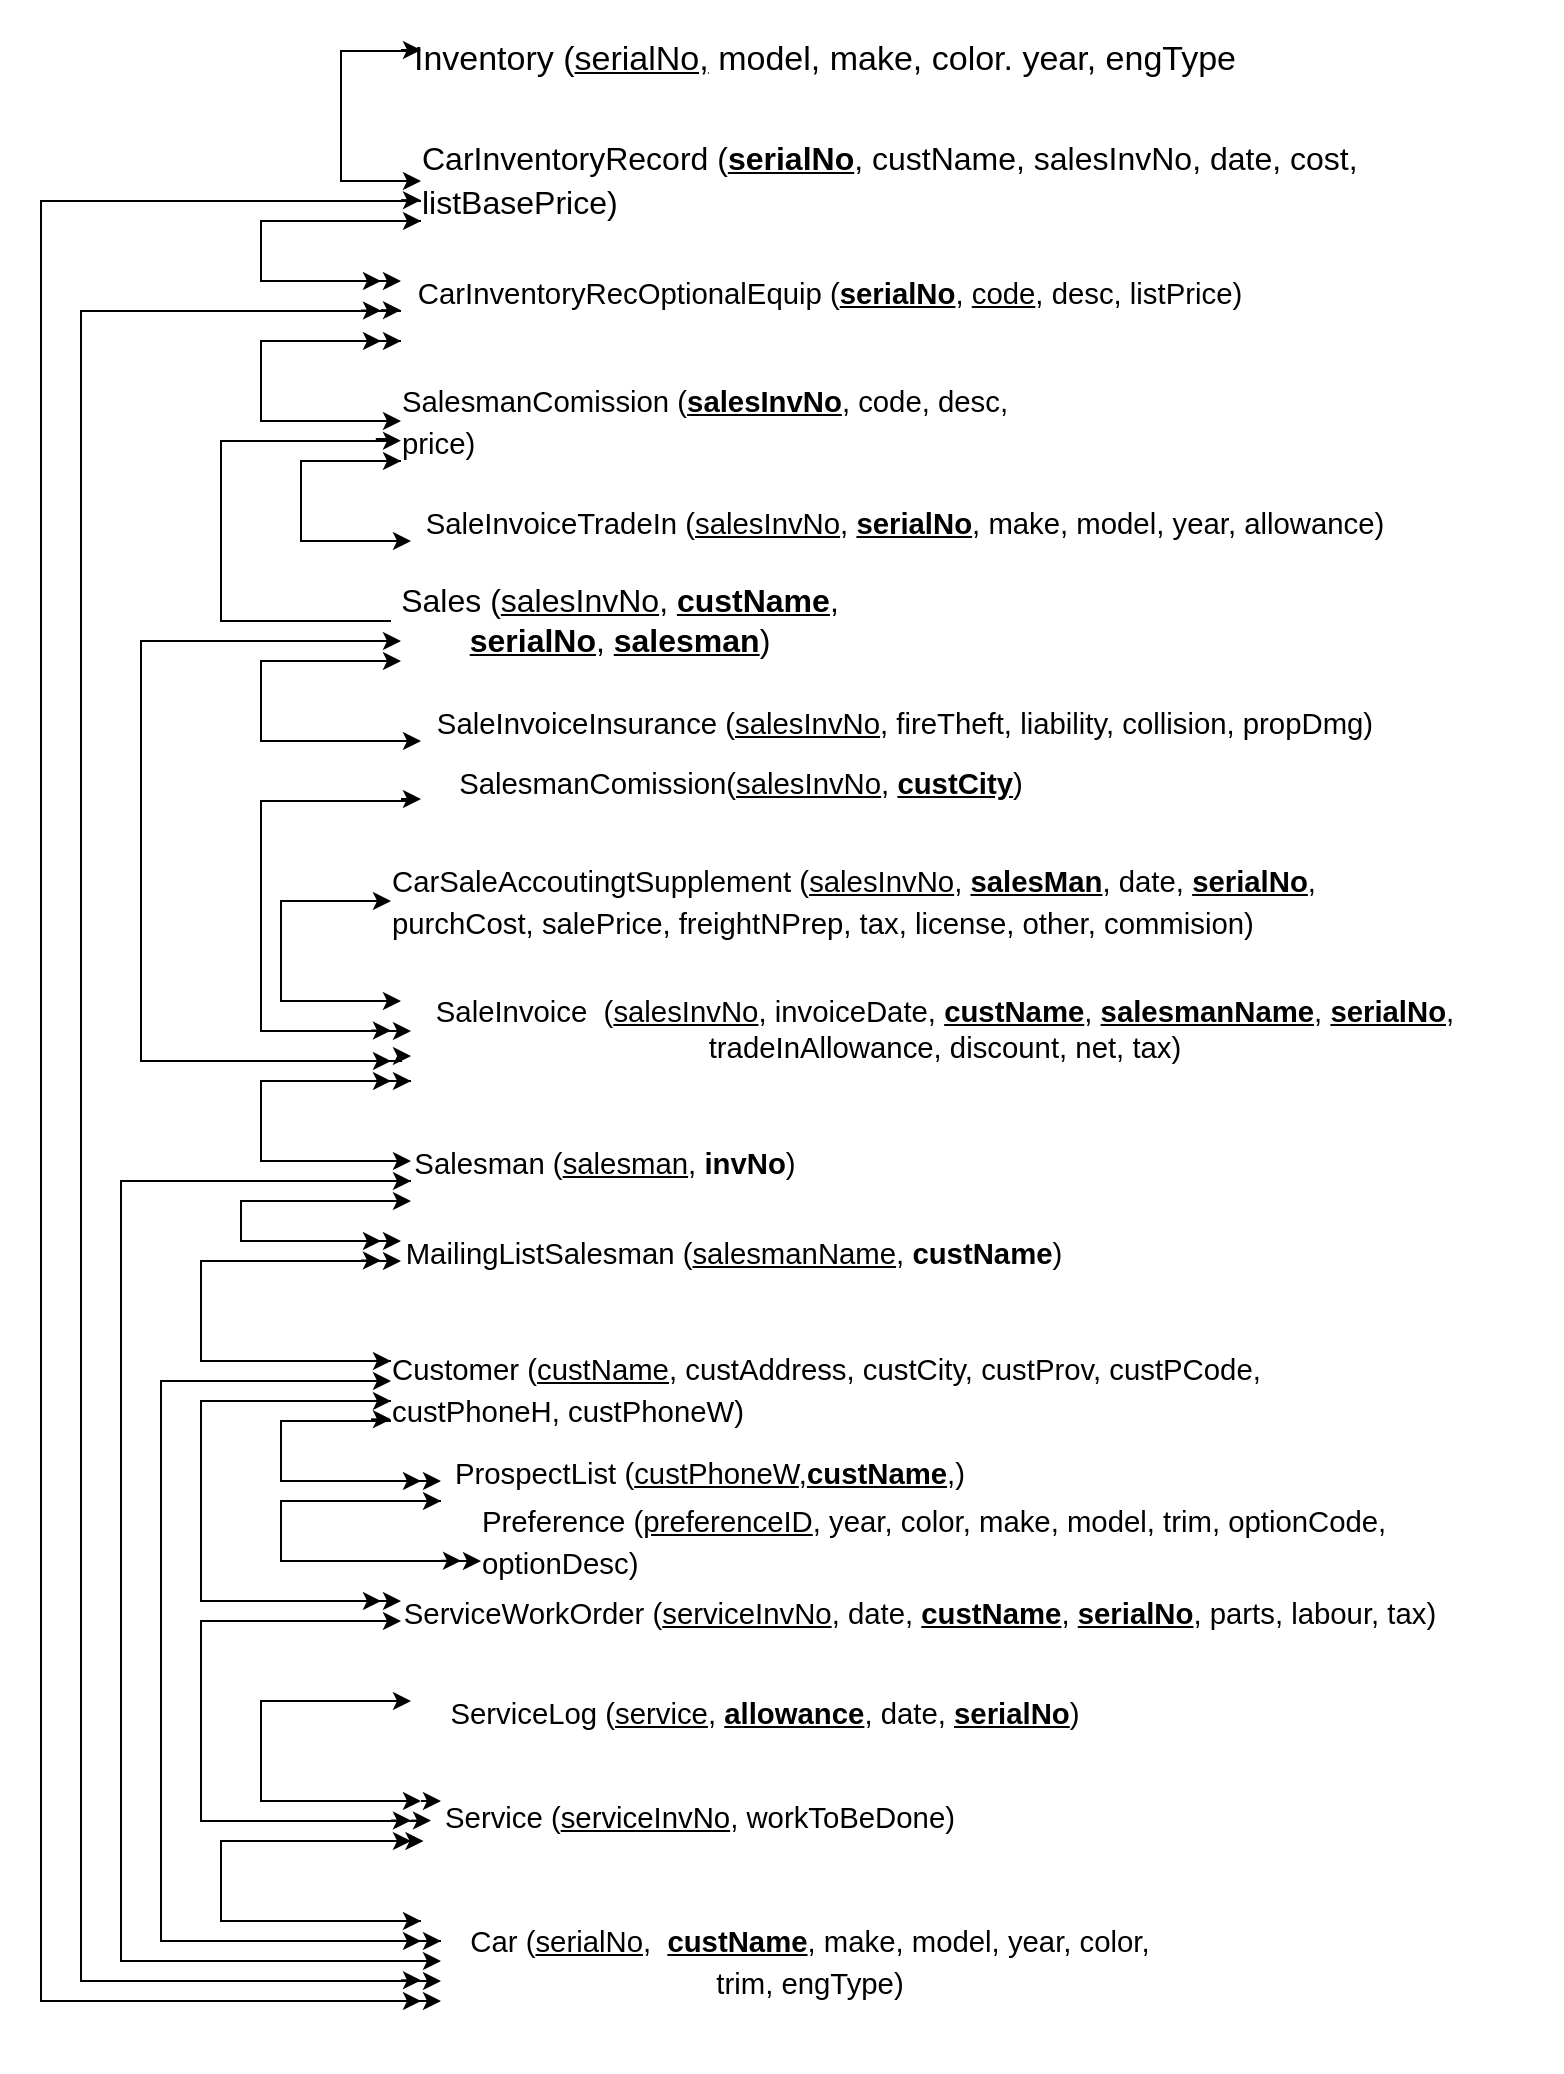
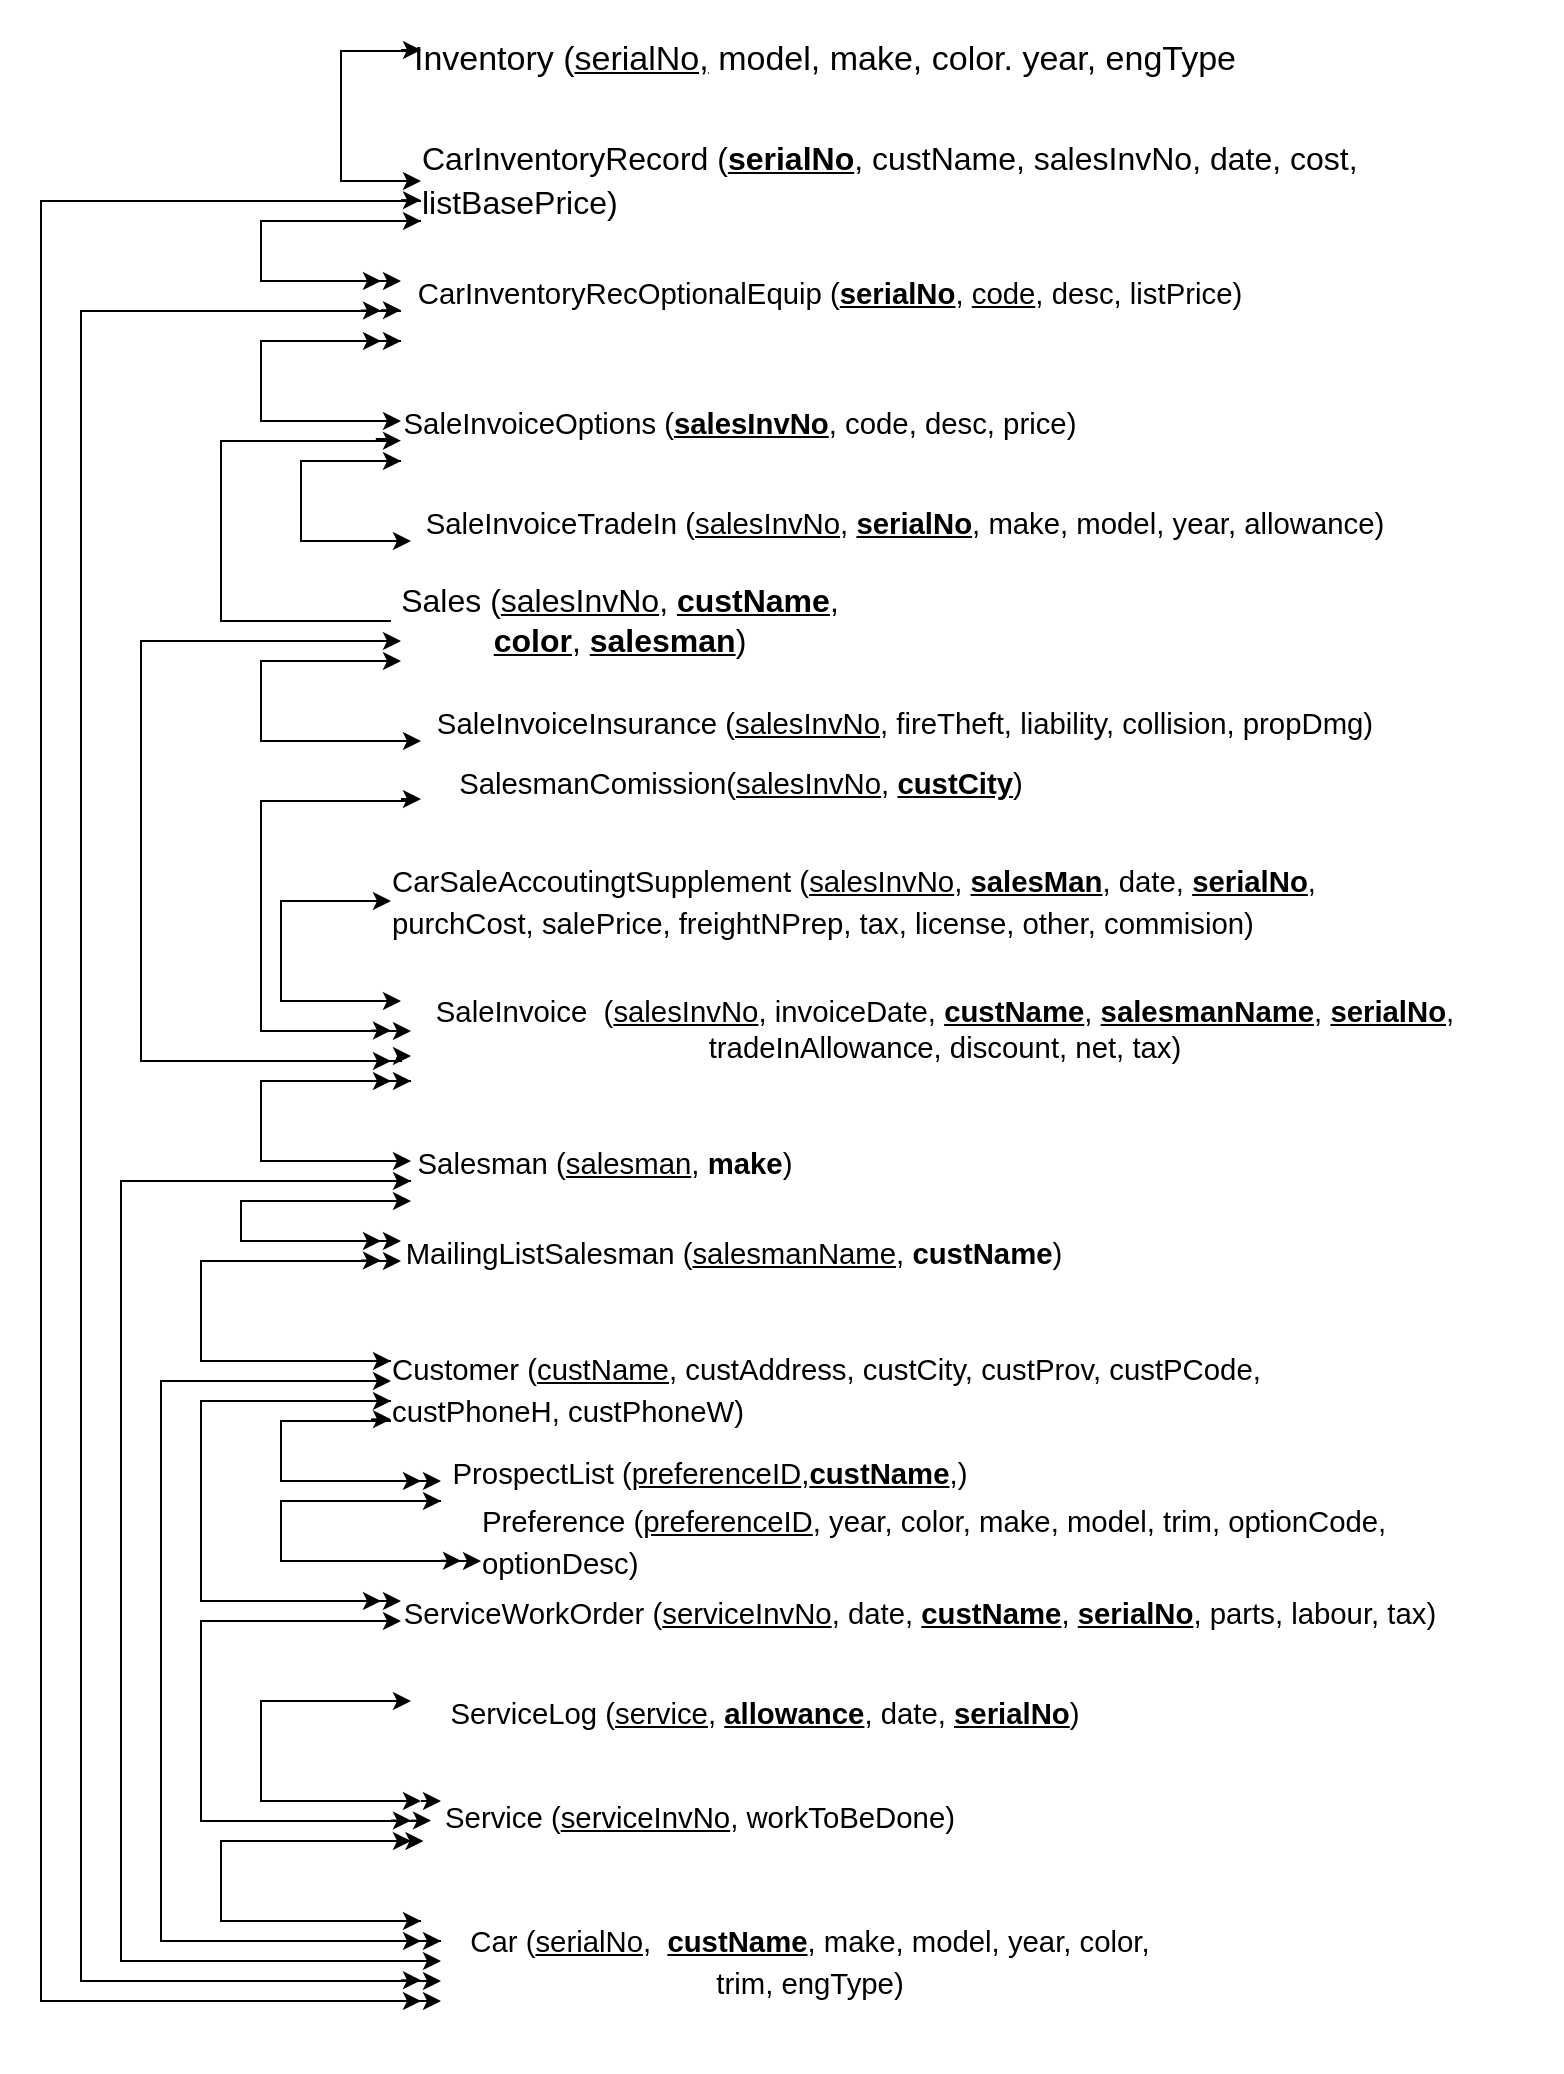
(741, 441) -> (741, 441)
(621, 621) -> (621, 621)
(606, 1181) -> (606, 1181)
(711, 1491) -> (711, 1491)
